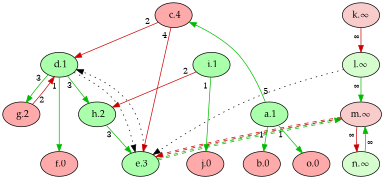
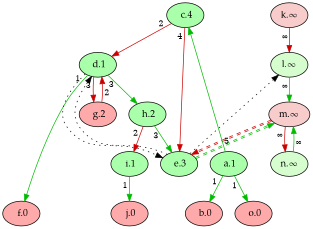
(174, 15) -> (185, 15)
(39, 85) -> (93, 86)
(163, 86) -> (140, 136)
(247, 101) -> (232, 117)
